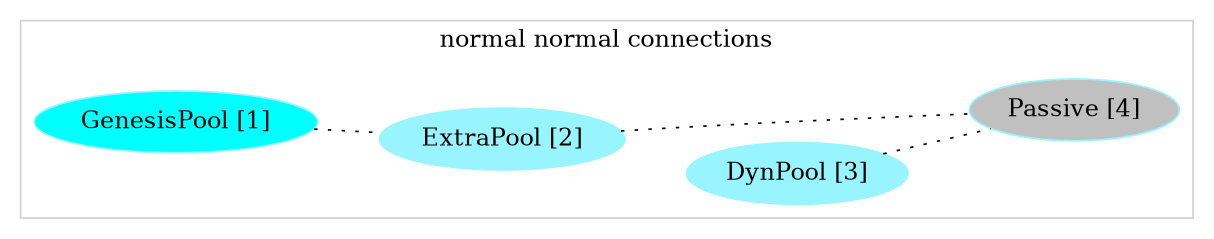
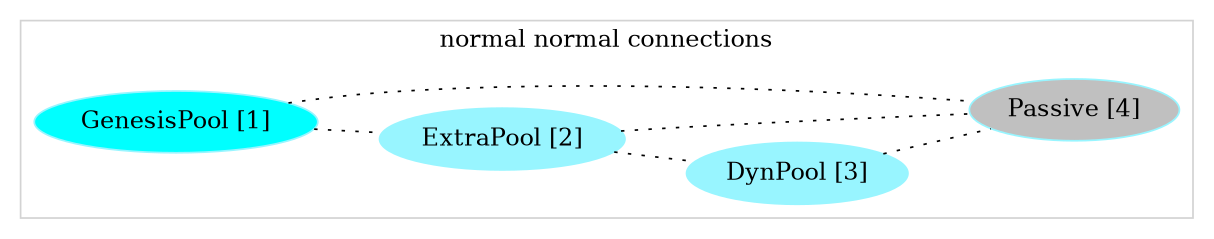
none -> (631, 86)
none -> (654, 157)
